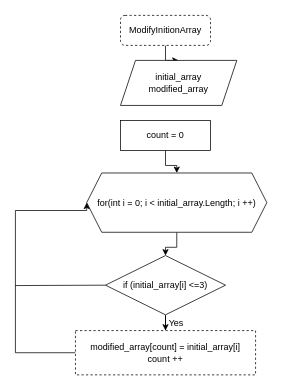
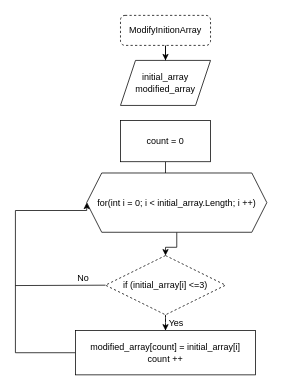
(179, 83) -> (165, 83)
(165, 135) -> (165, 141)
none -> (83, 278)
(165, 285) -> (165, 285)
(165, 330) -> (165, 330)
(165, 353) -> (165, 353)
